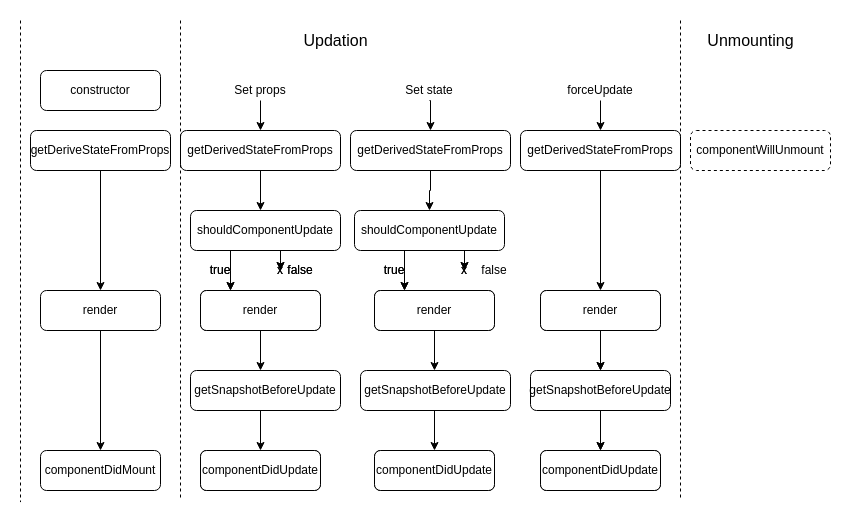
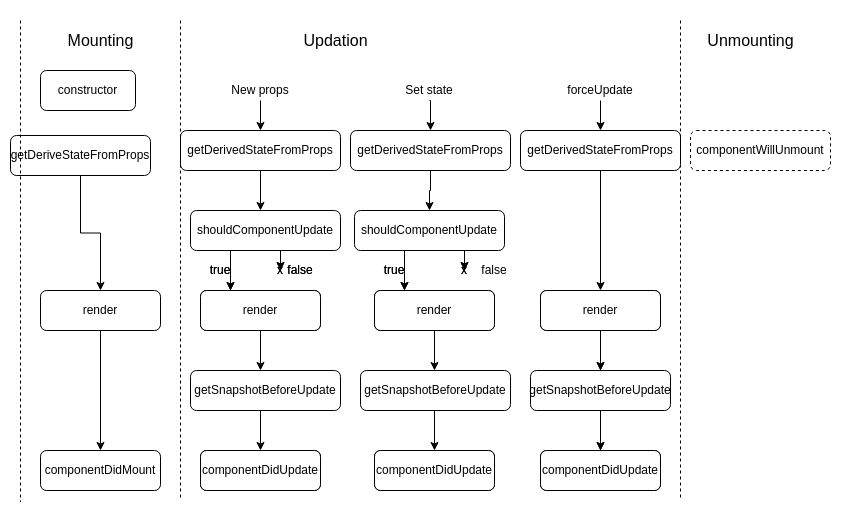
none -> (101, 41)
(101, 91) -> (88, 91)
(261, 91) -> (261, 91)
(101, 151) -> (81, 156)
